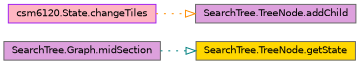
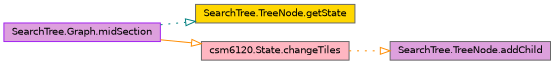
(82, 14) -> (275, 51)
none -> (176, 41)
(82, 51) -> (82, 32)
